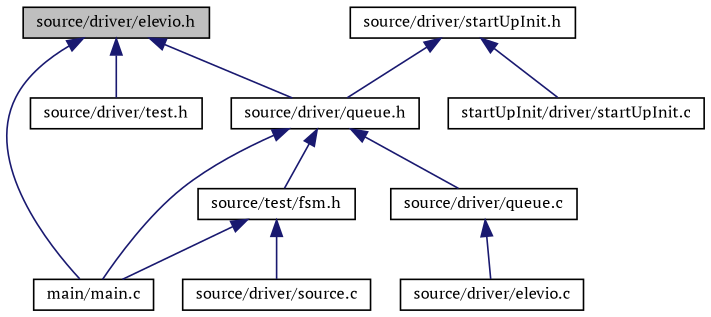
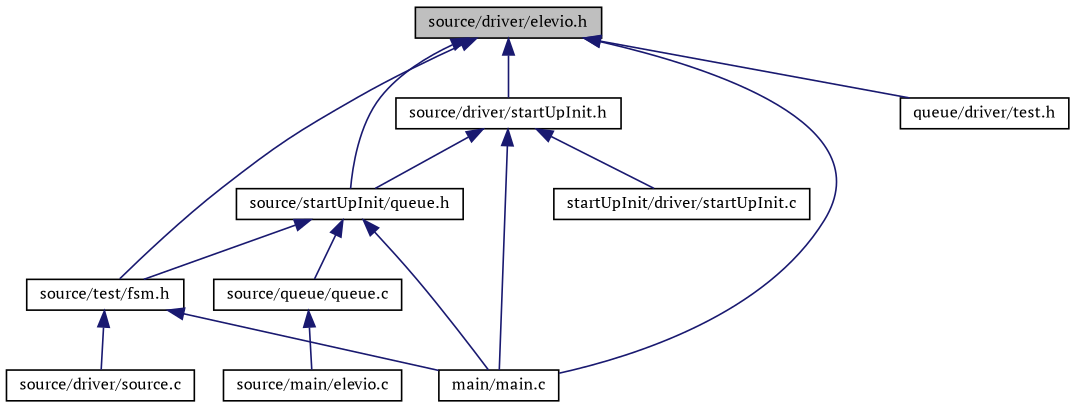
none -> (509, 76)
(116, 113) -> (985, 113)
(325, 113) -> (350, 204)
none -> (279, 145)
(484, 204) -> (308, 295)
none -> (503, 258)
(492, 295) -> (313, 385)
